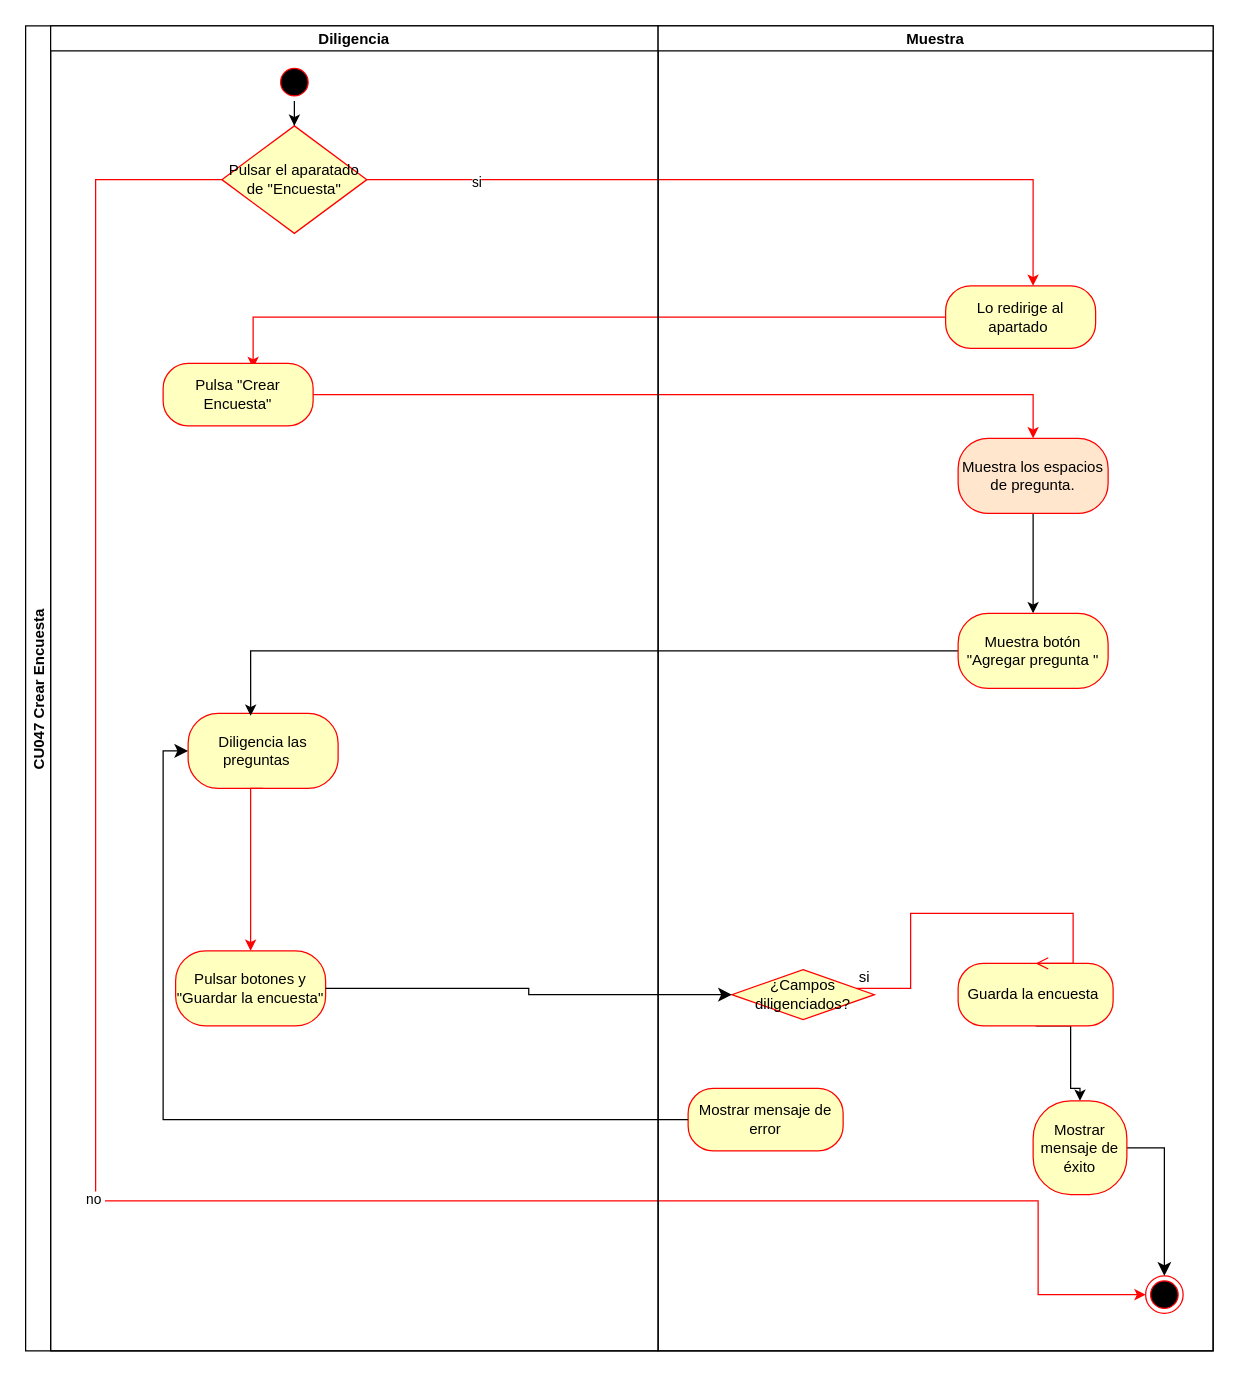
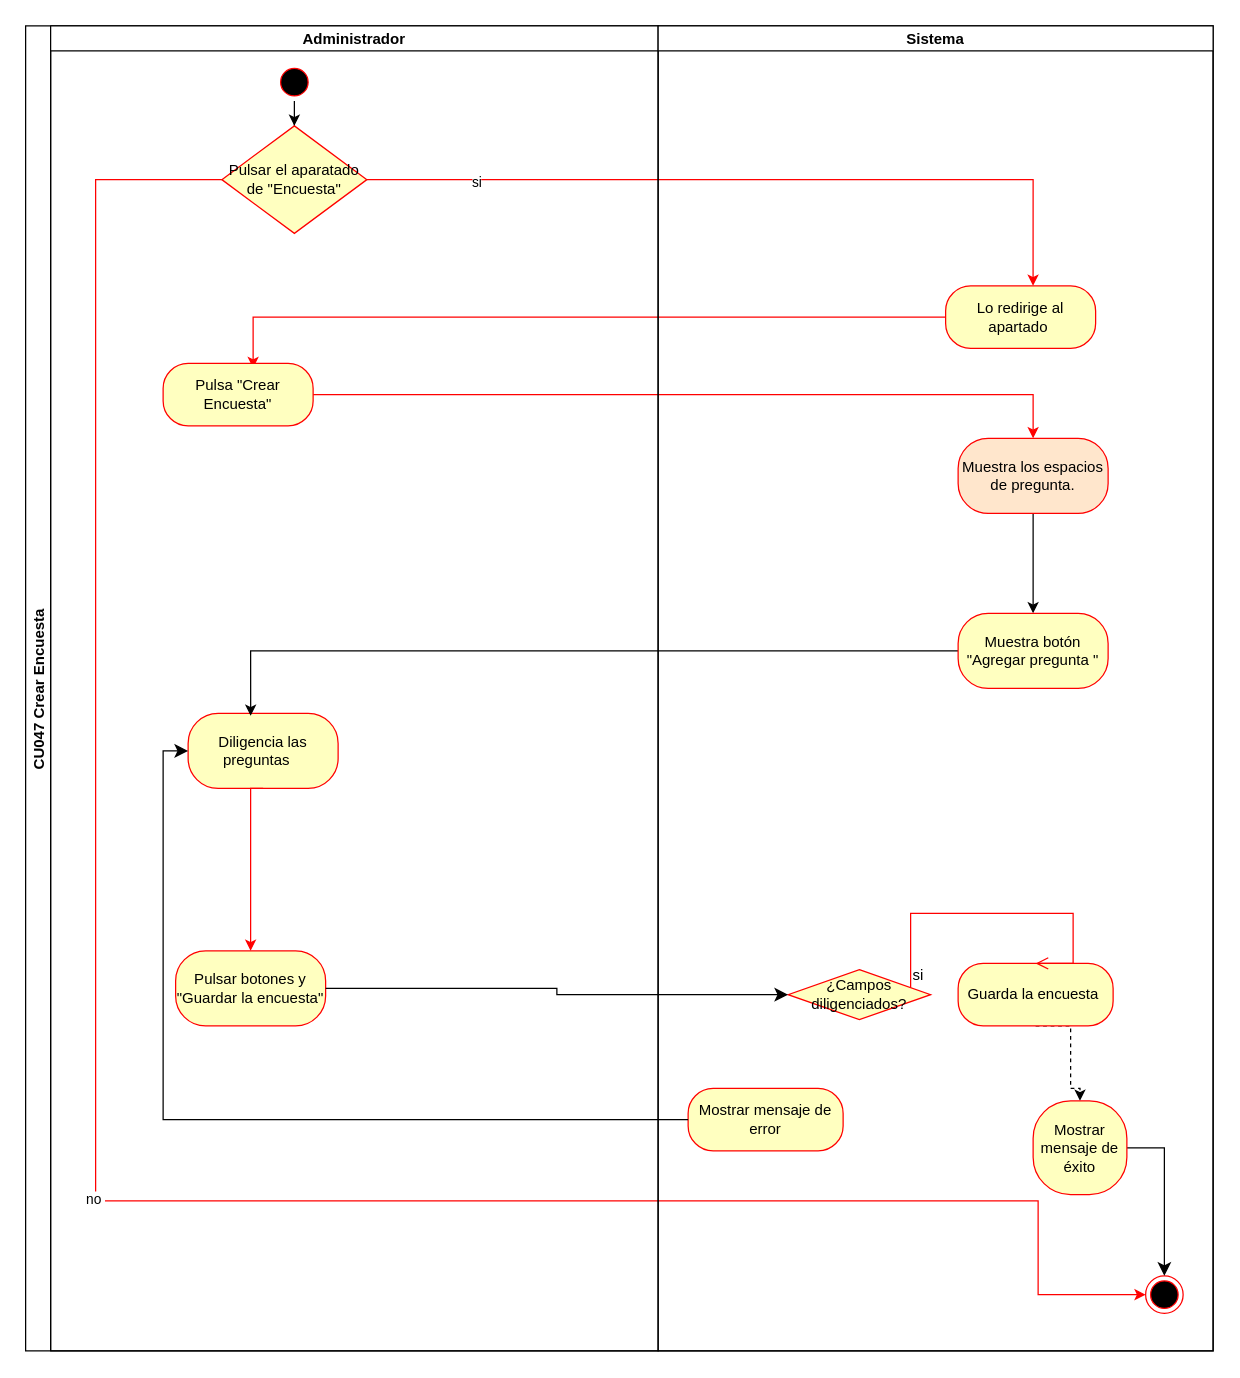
(354, 39) -> (354, 39)
(935, 39) -> (935, 39)
(803, 994) -> (859, 994)
(1071, 1062) -> (1071, 1062)
